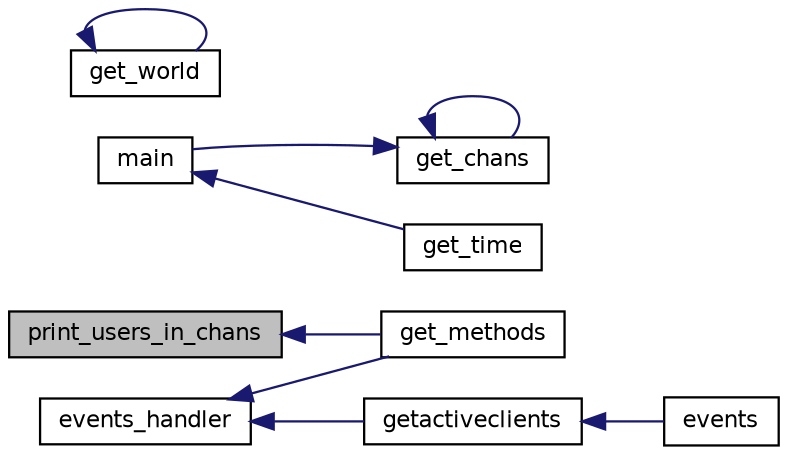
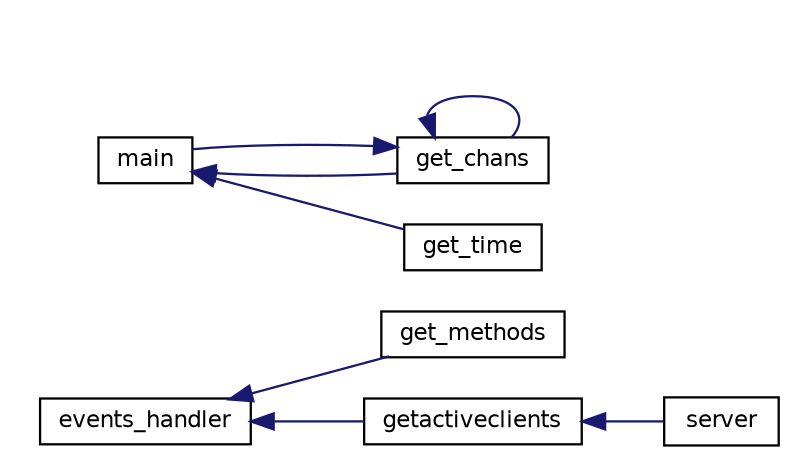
(145, 73) -> none
none -> (307, 176)
(145, 334) -> none
(721, 421) -> (721, 421)
